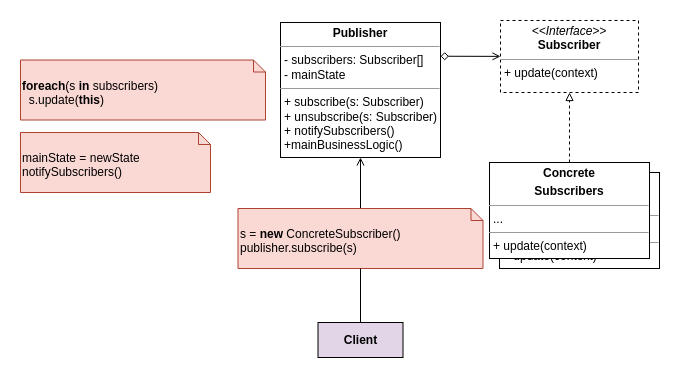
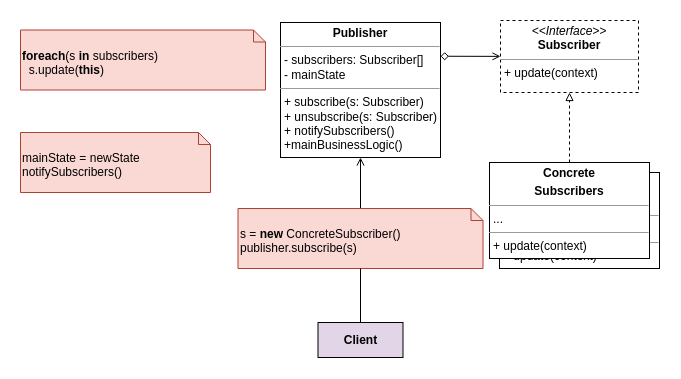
(143, 90) -> (143, 60)
